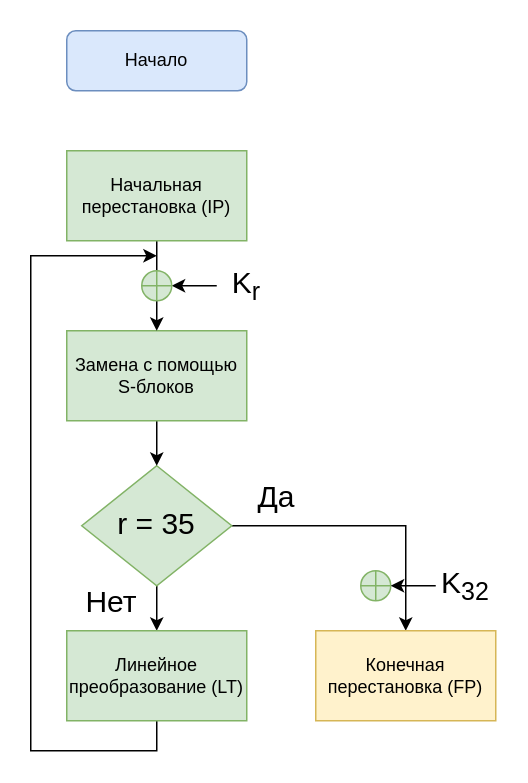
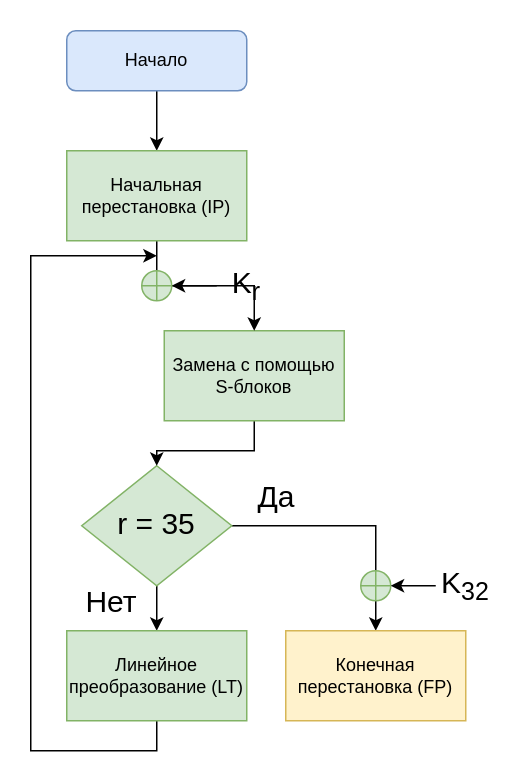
none -> (157, 116)
(157, 376) -> (254, 376)
(406, 676) -> (376, 676)
